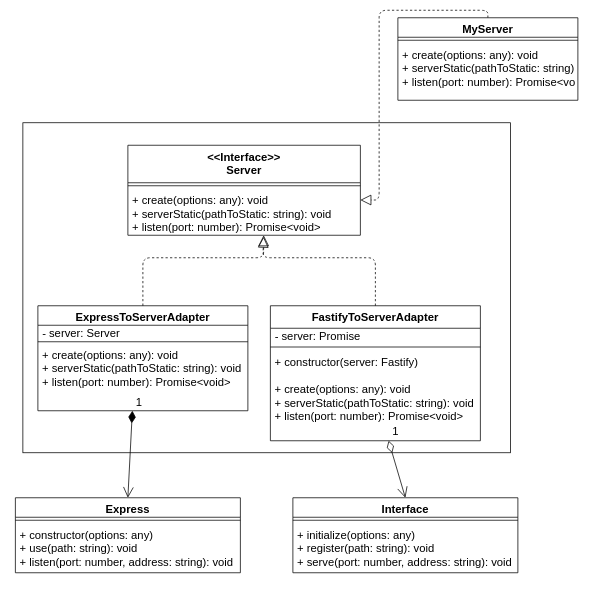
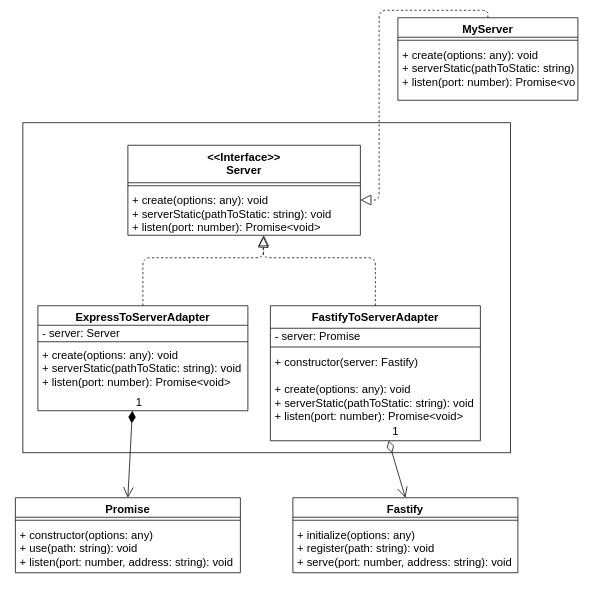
(128, 509) -> (128, 509)
(405, 509) -> (405, 509)
